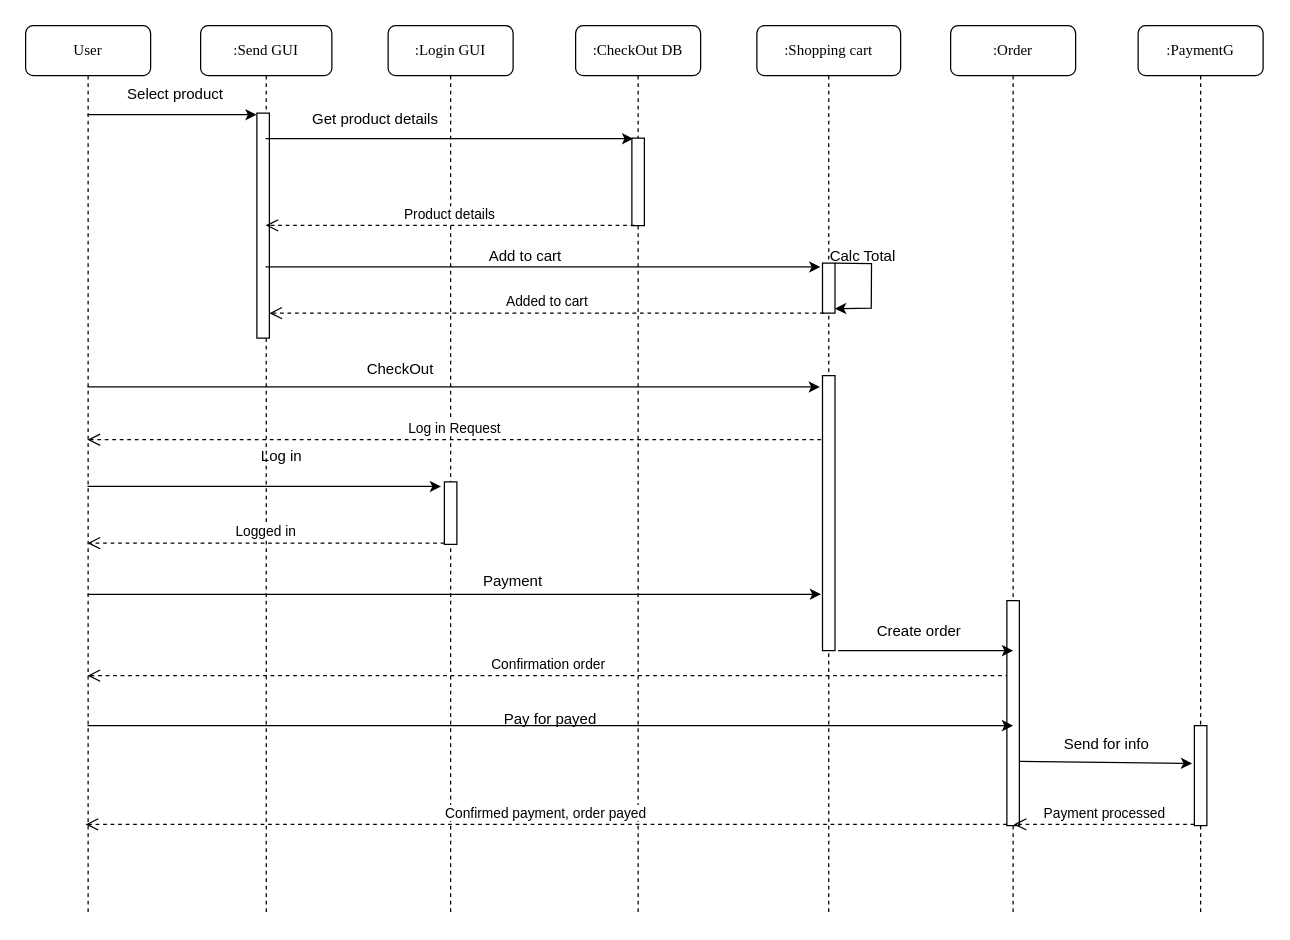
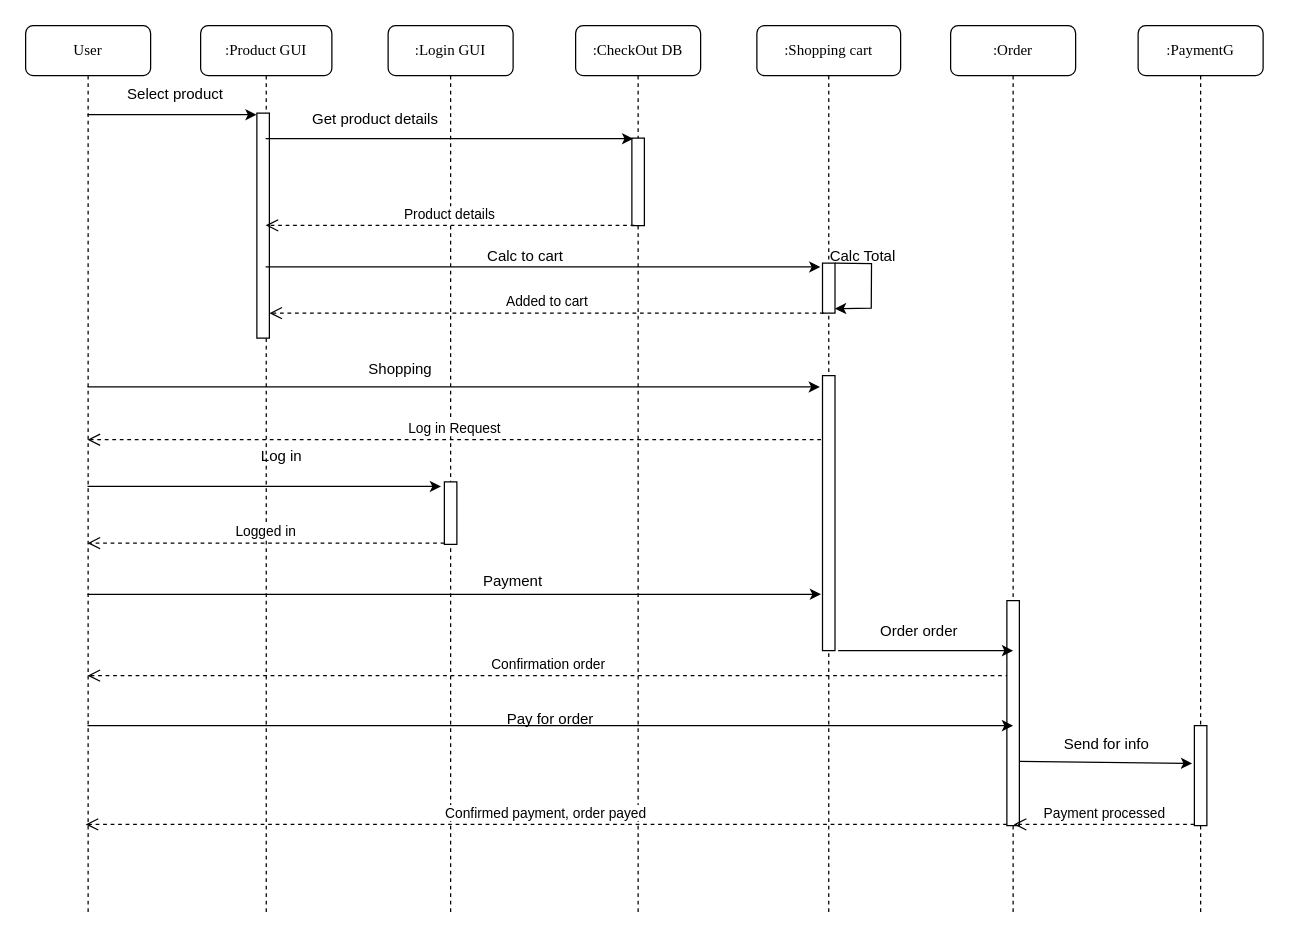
(266, 51) -> (266, 51)
(526, 257) -> (526, 257)
(401, 369) -> (401, 369)
(919, 632) -> (919, 632)
(551, 719) -> (551, 719)
